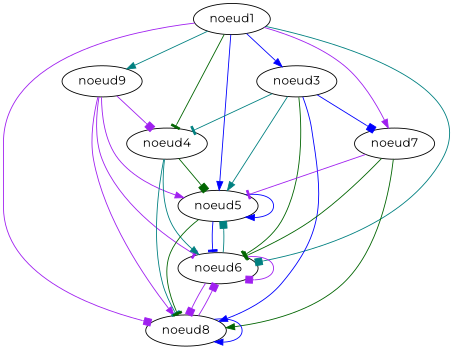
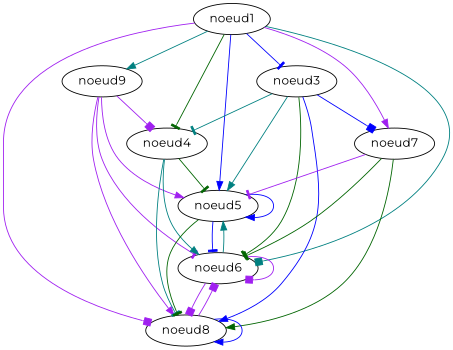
(261, 47) -> (263, 49)
(190, 171) -> (191, 173)
(224, 241) -> (224, 241)
